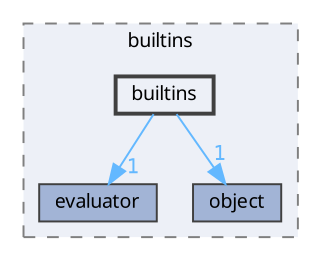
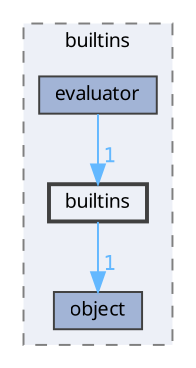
(137, 141) -> (98, 139)
